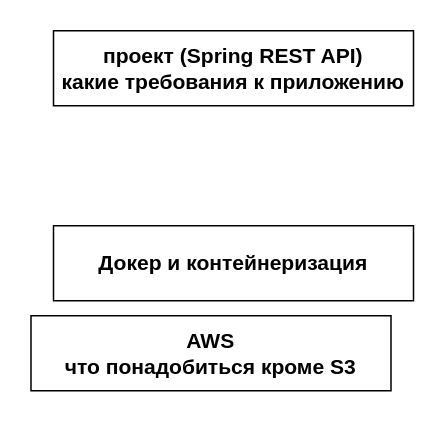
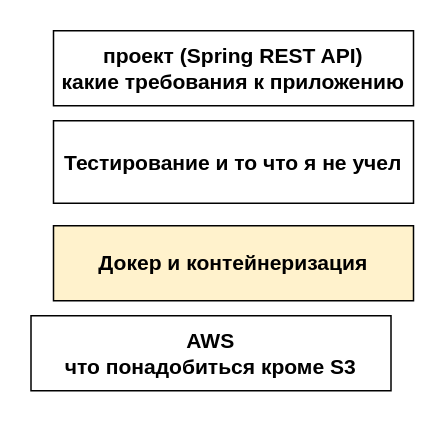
none -> (233, 162)
(233, 263) -> (233, 263)
